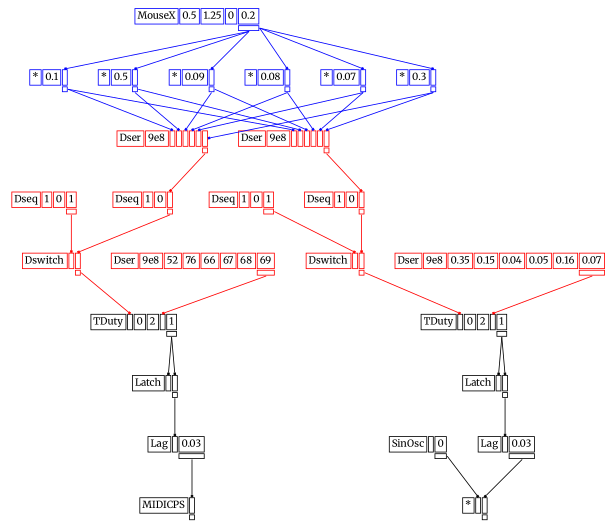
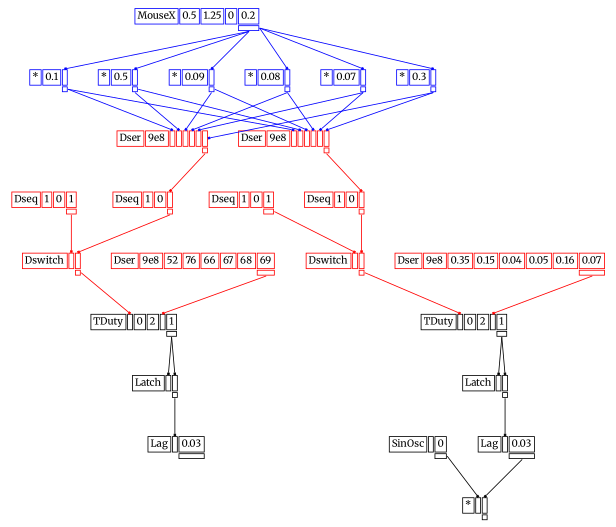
(167, 508) -> none
